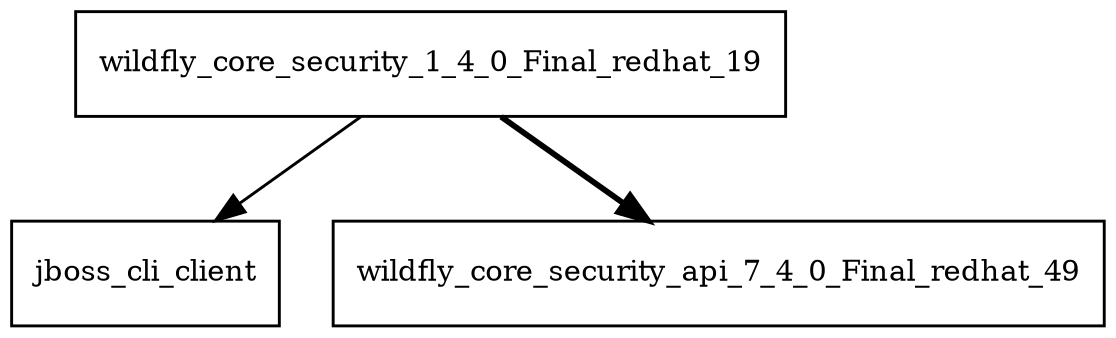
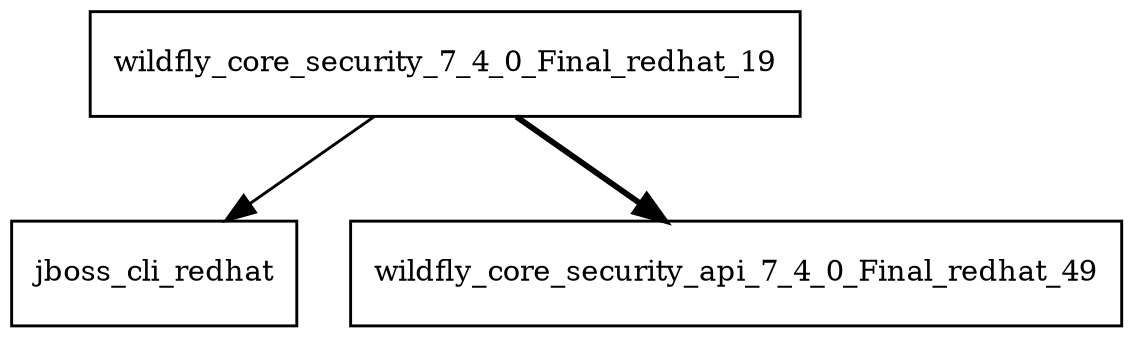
(431, 64) -> (445, 64)
(145, 274) -> (154, 274)
